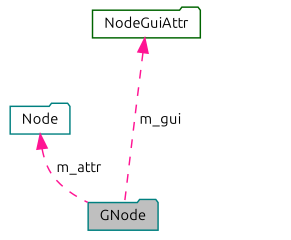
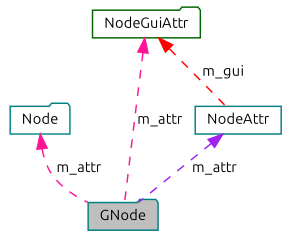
(159, 120) -> (159, 120)
none -> (238, 120)
